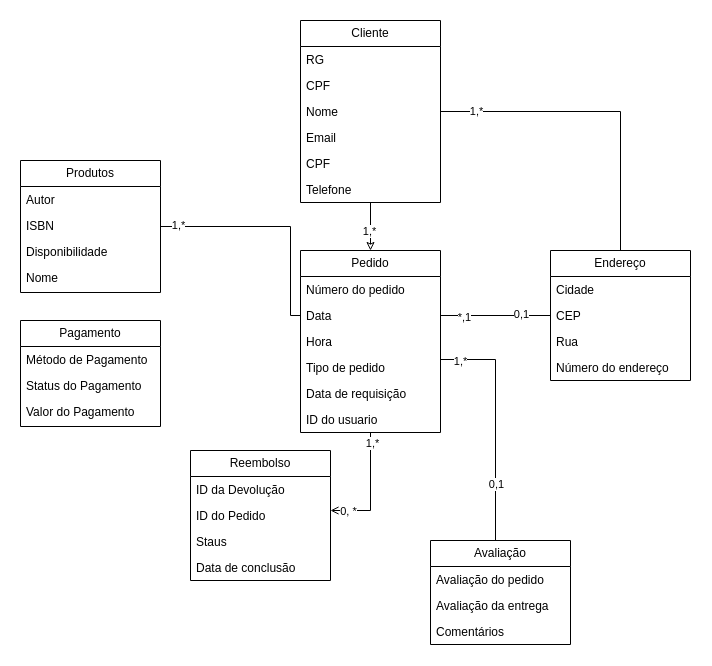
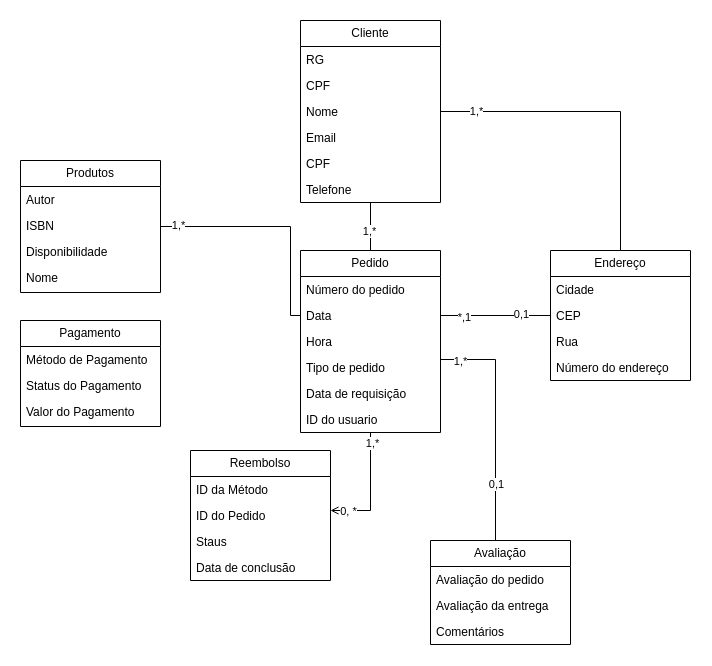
(371, 242) -> (371, 245)
(242, 491) -> (234, 491)
